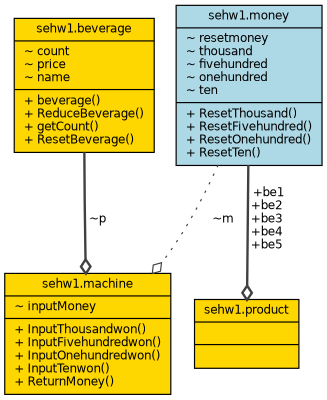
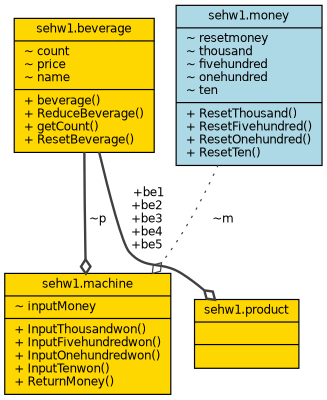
(248, 225) -> (125, 244)
